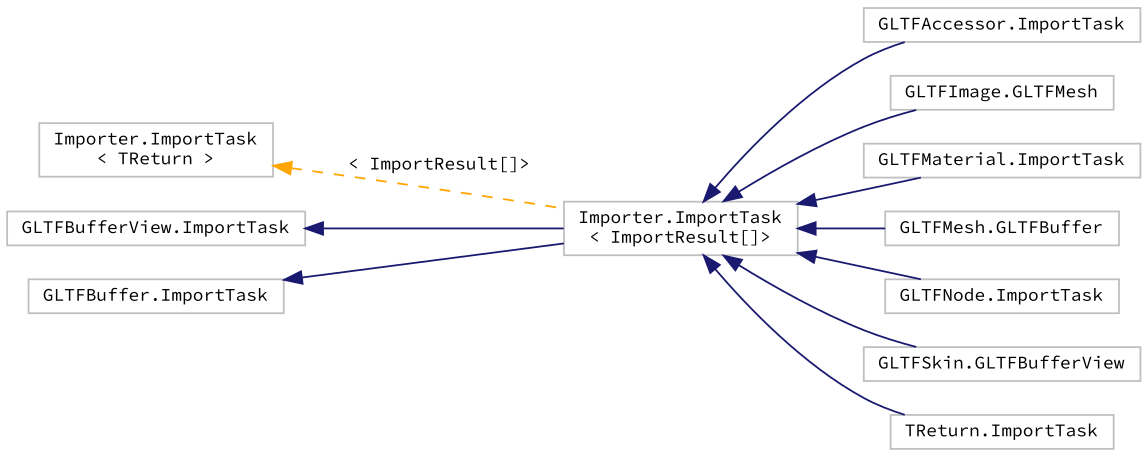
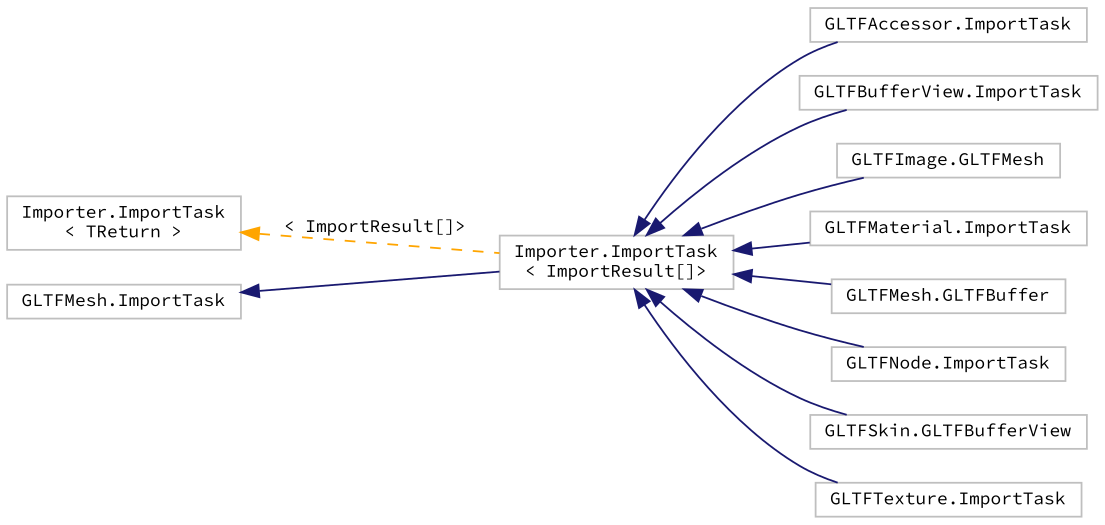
(443, 228) -> (747, 156)
(156, 296) -> (124, 302)
(1002, 432) -> (949, 500)
